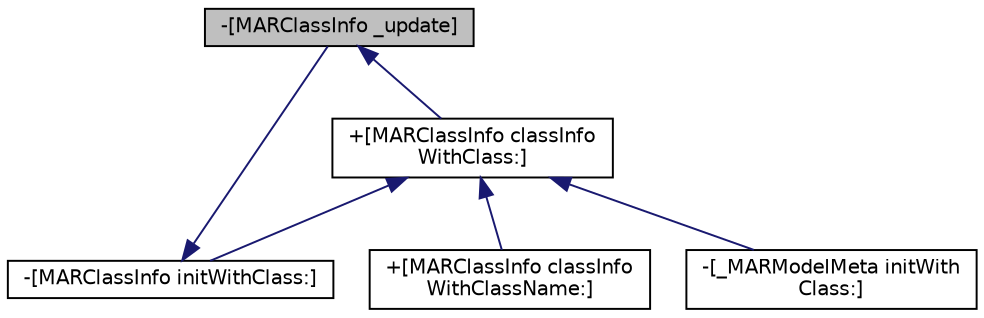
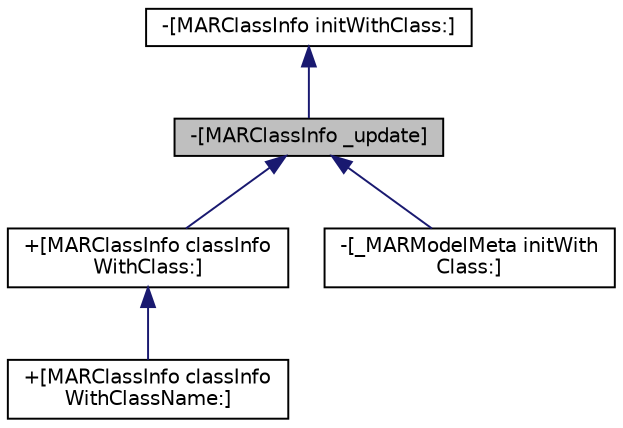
(662, 217) -> (390, 198)
(299, 223) -> none
